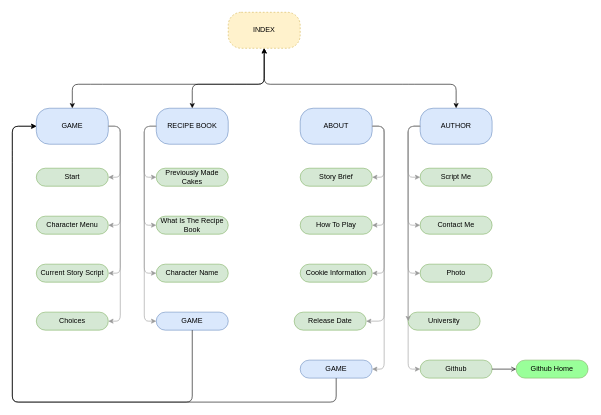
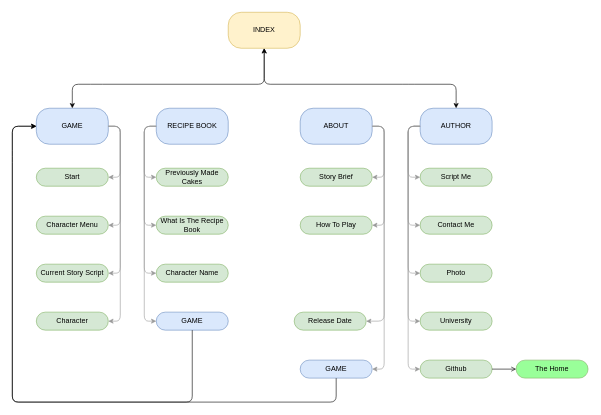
(264, 30) -> (264, 30)
(193, 88) -> none
(336, 273) -> none
(377, 273) -> none
(72, 321) -> (72, 321)
(444, 321) -> (456, 321)
(552, 369) -> (552, 369)
